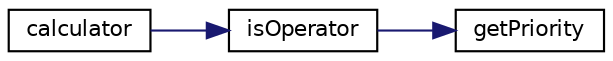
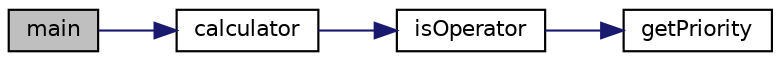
none -> (53, 31)
